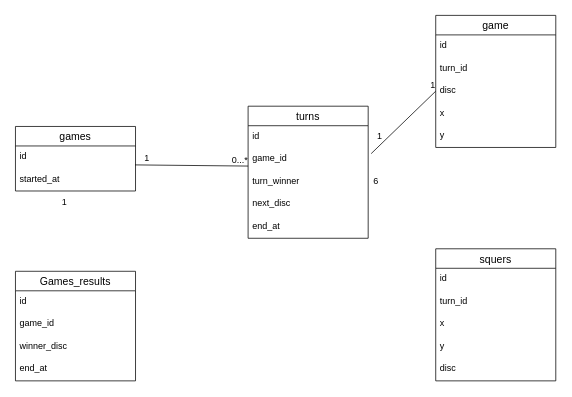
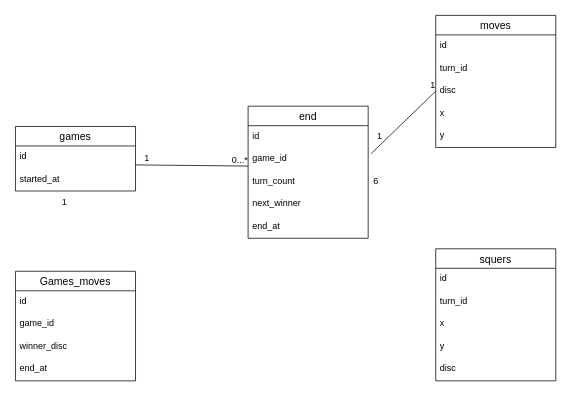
(495, 26) -> (495, 26)
(308, 117) -> (308, 117)
(279, 181) -> (277, 181)
(274, 203) -> (279, 203)
(75, 282) -> (75, 282)
